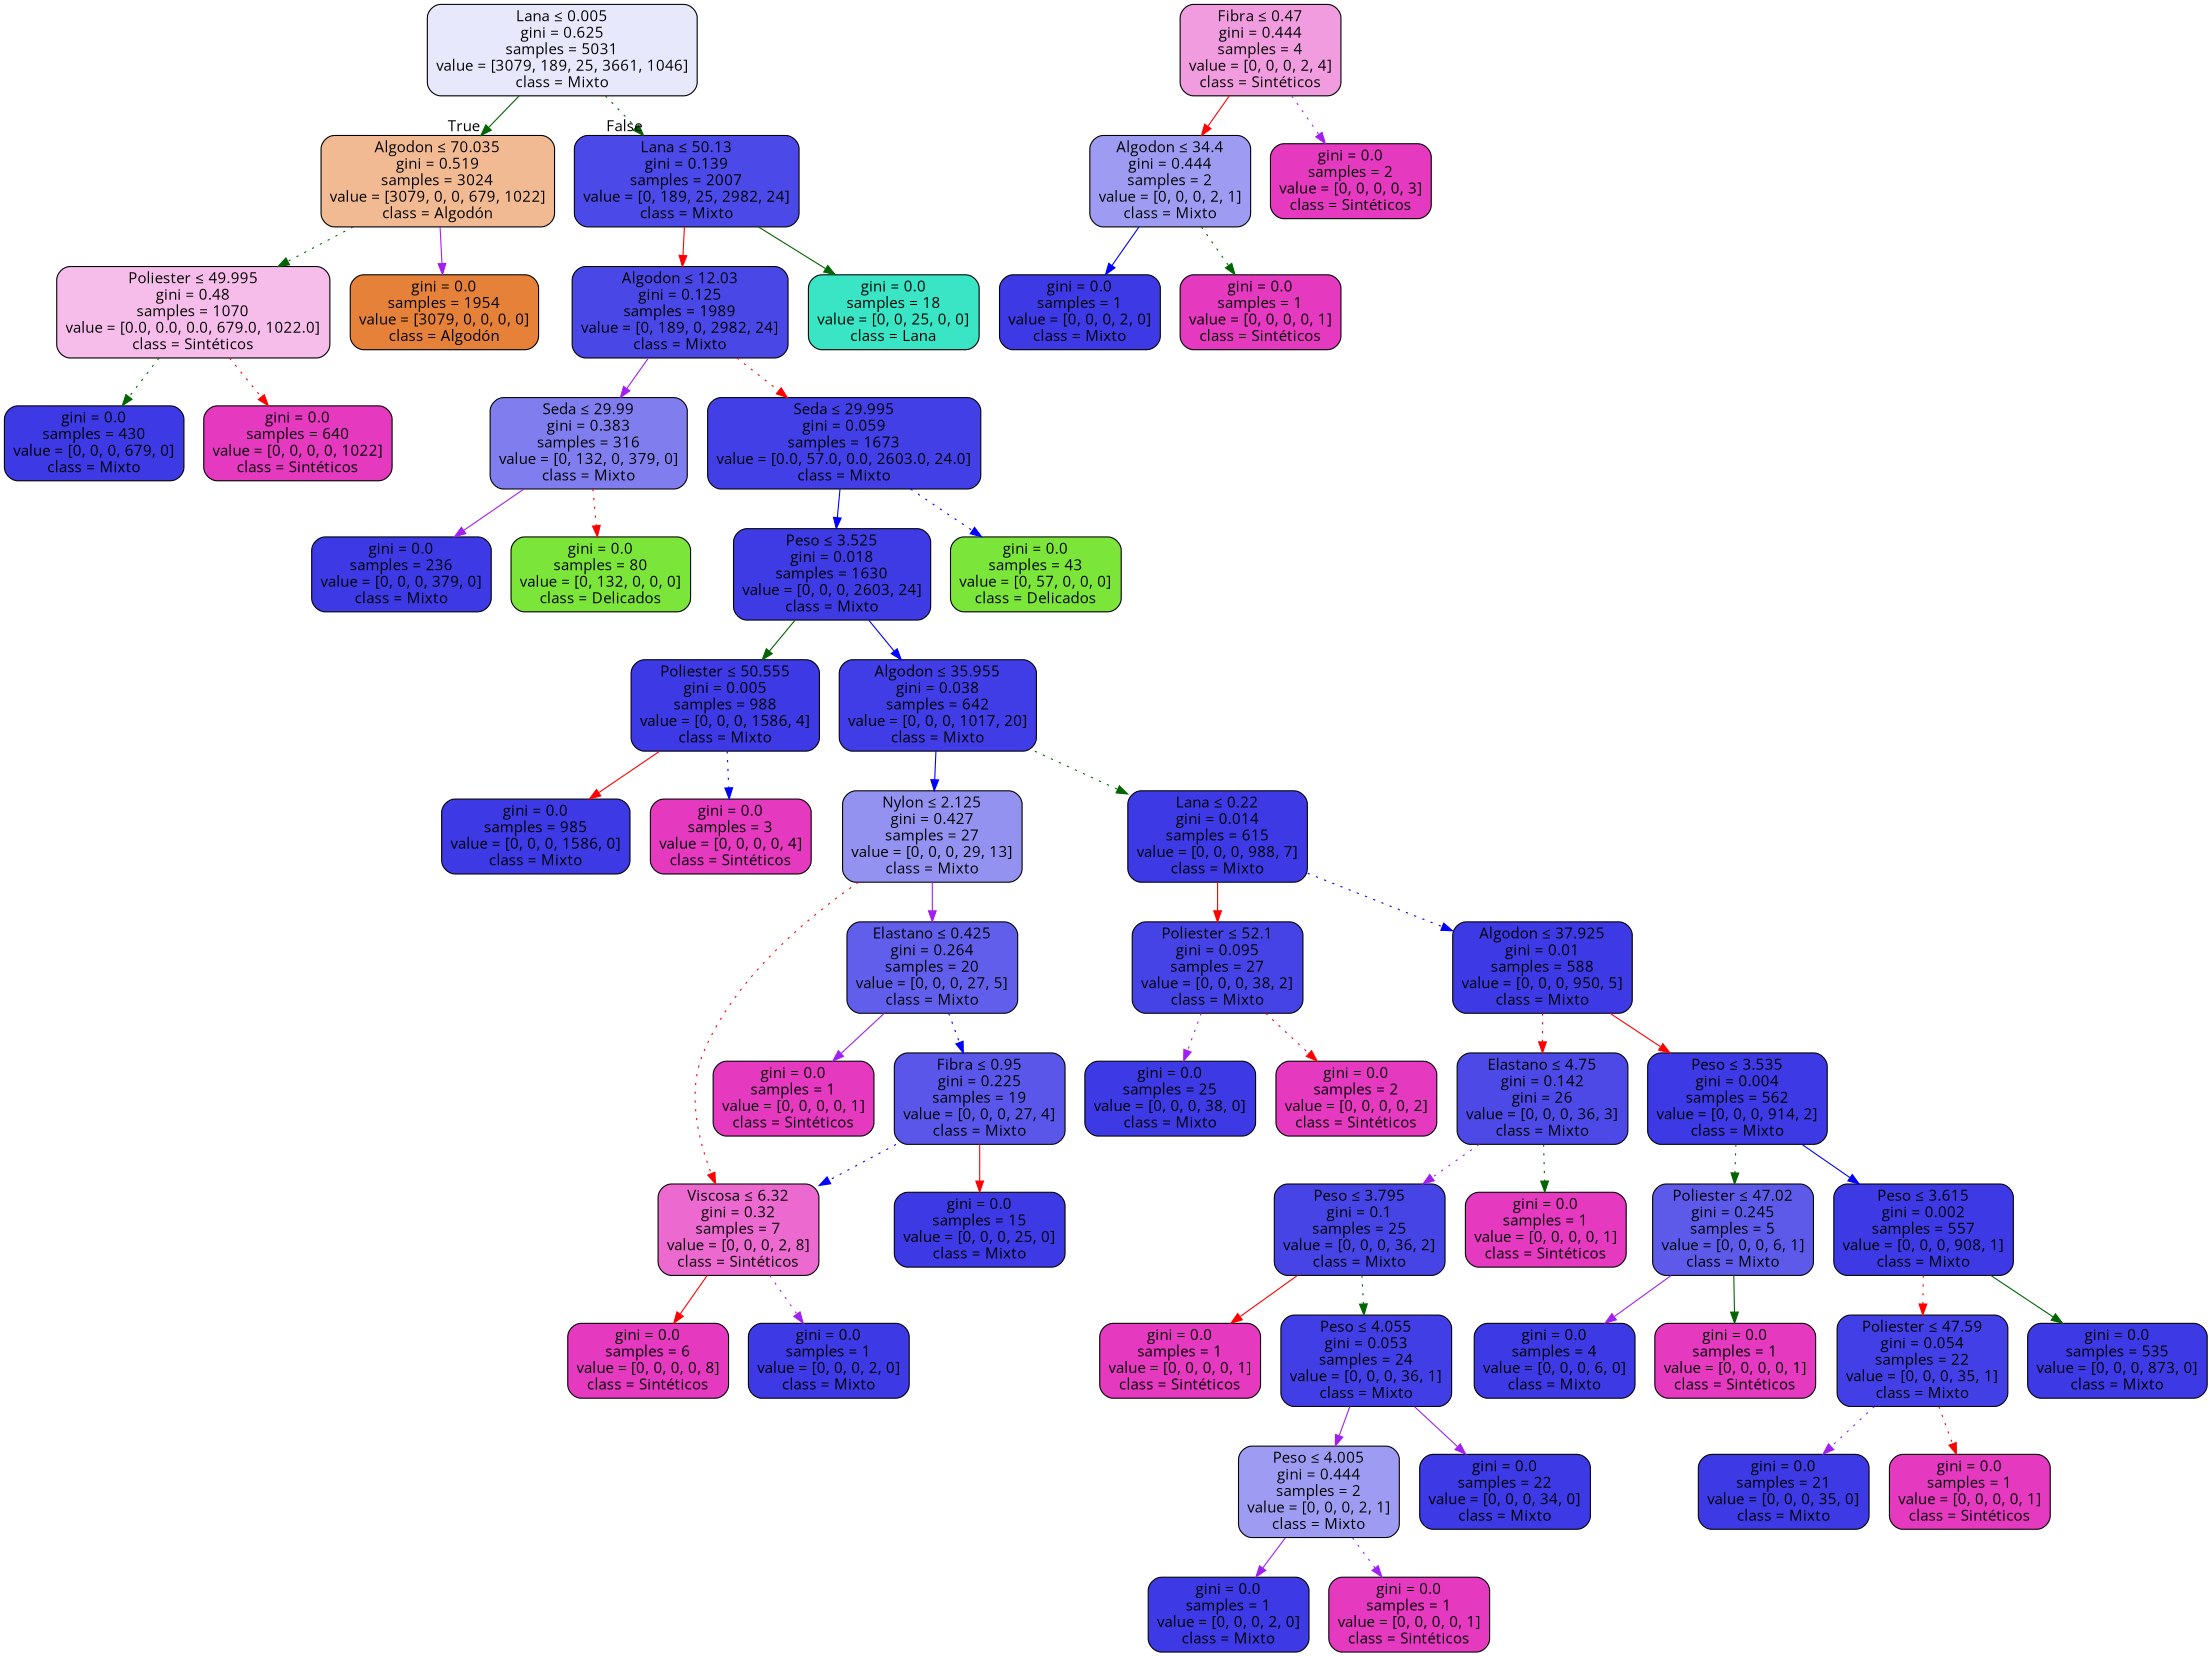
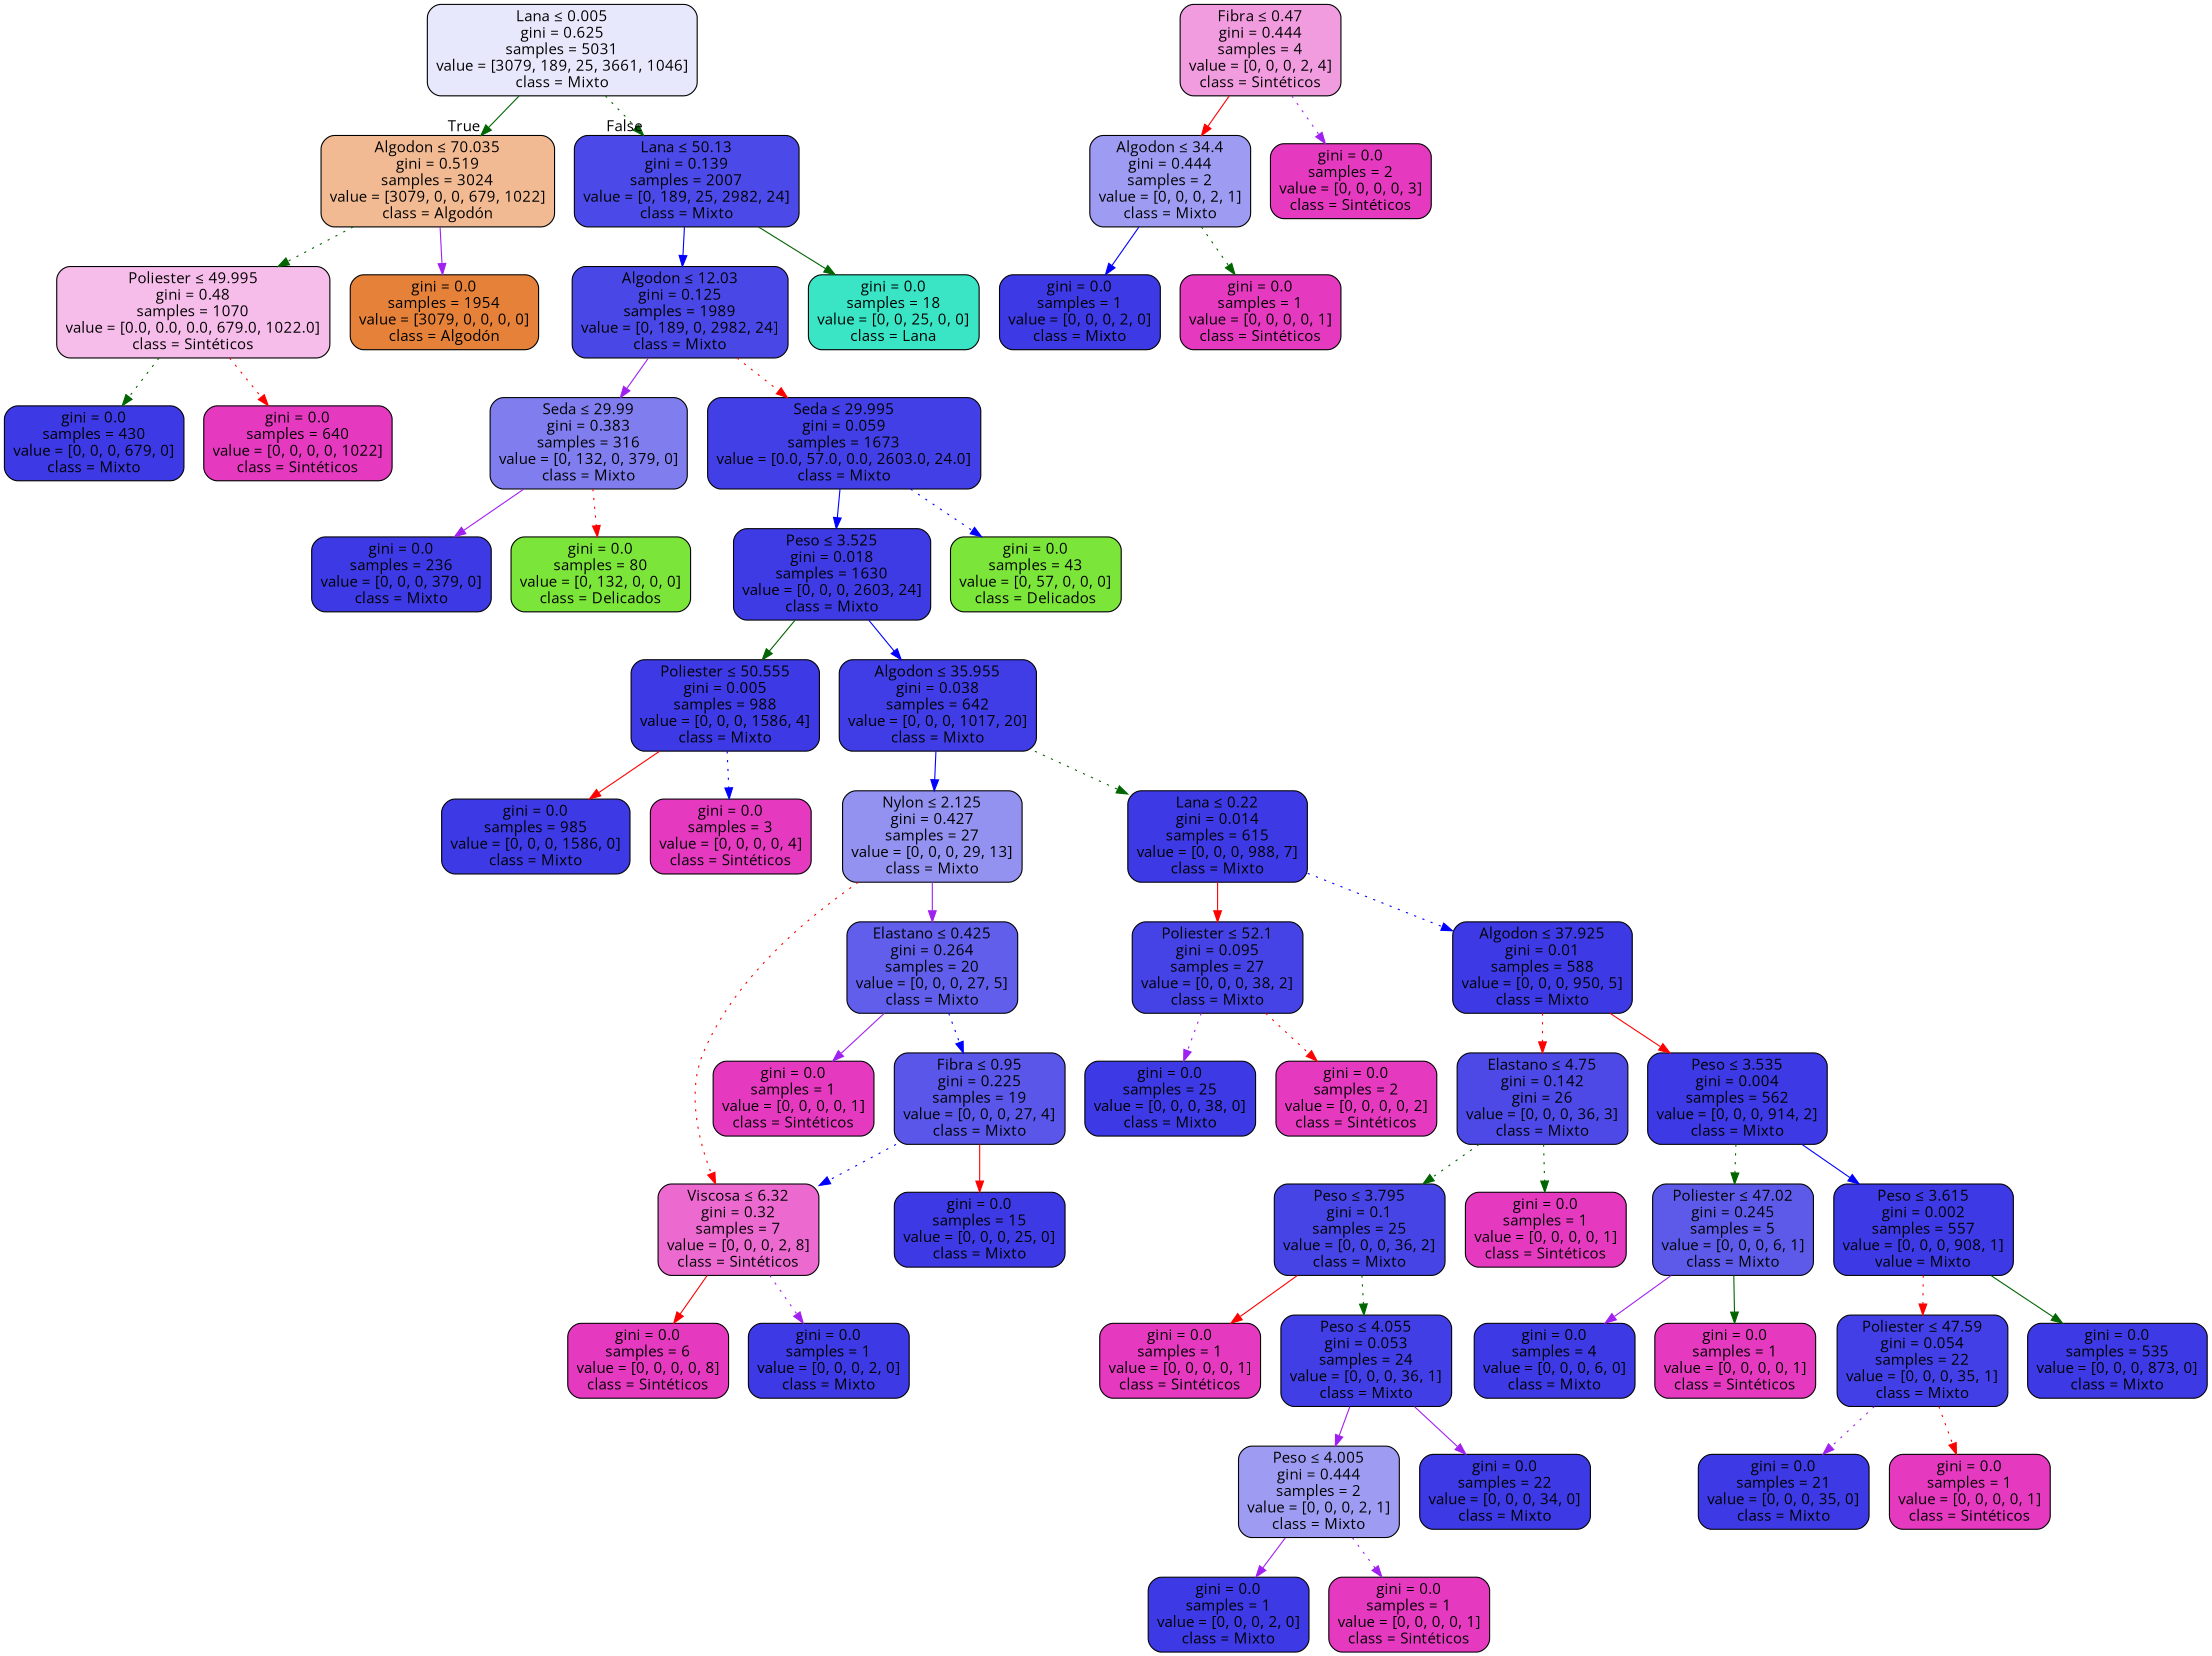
(684, 241) -> (684, 241)
(1456, 1161) -> (1456, 1161)
(1924, 1262) -> (1924, 1262)
